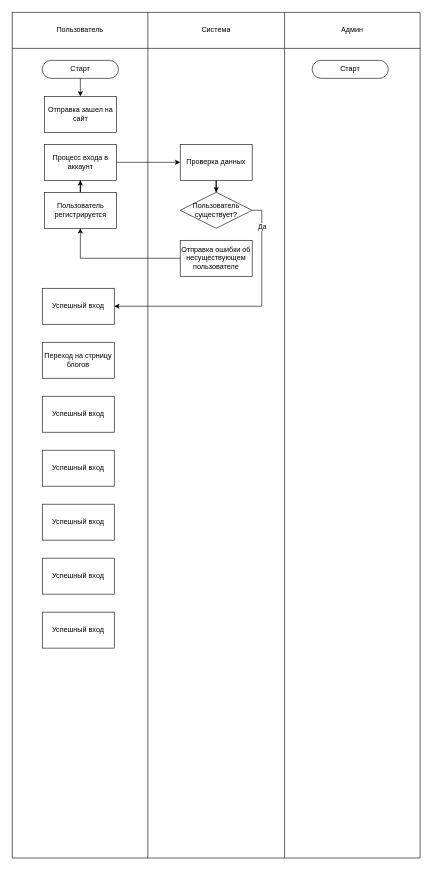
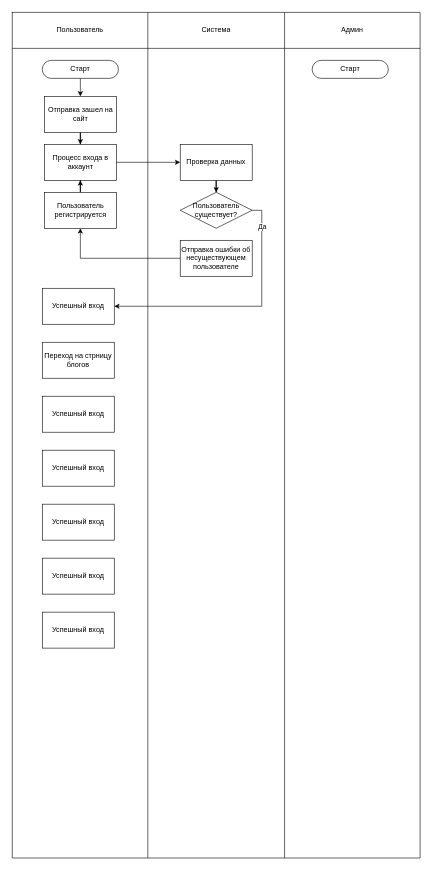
none -> (80, 140)
